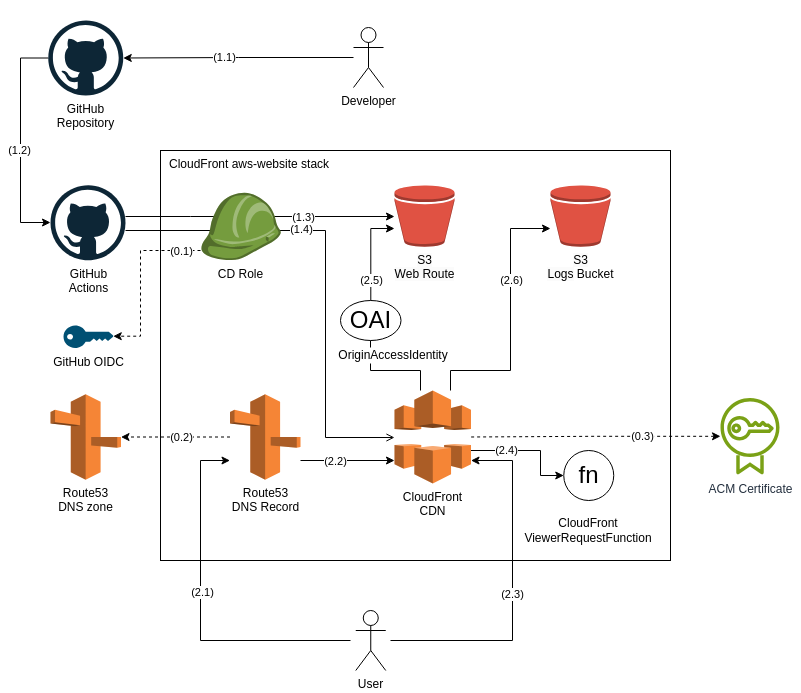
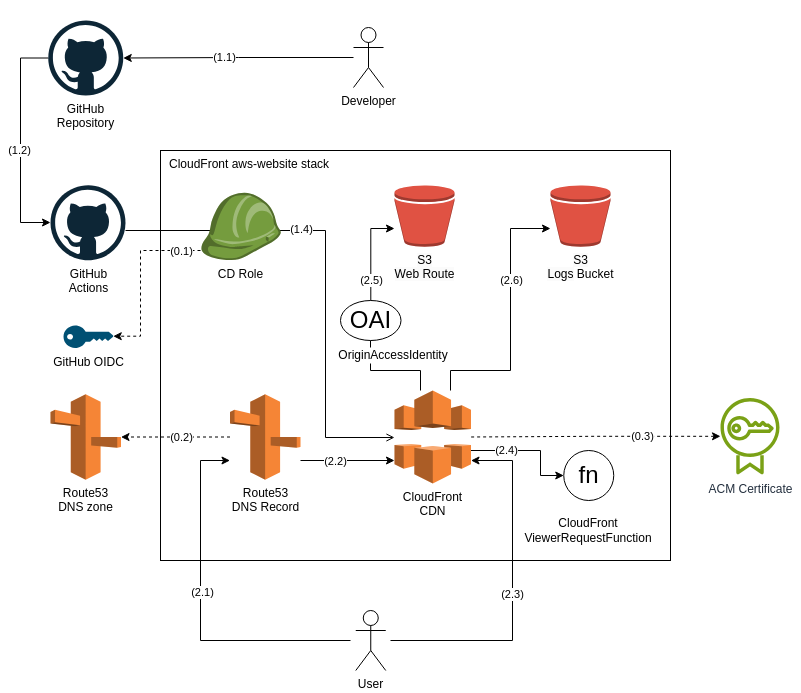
(330, 217) -> none
